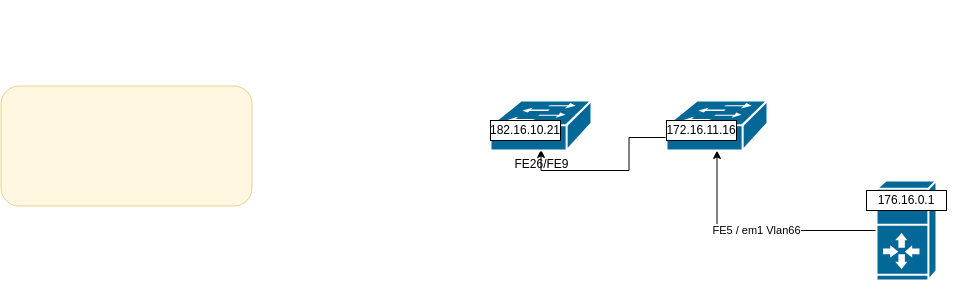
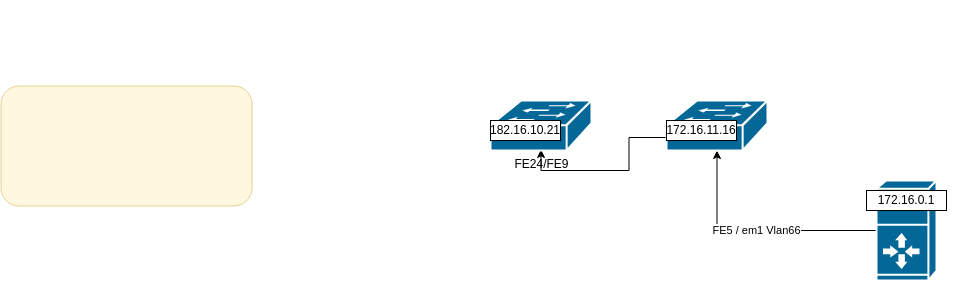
(542, 165) -> (542, 165)
(907, 201) -> (907, 201)
